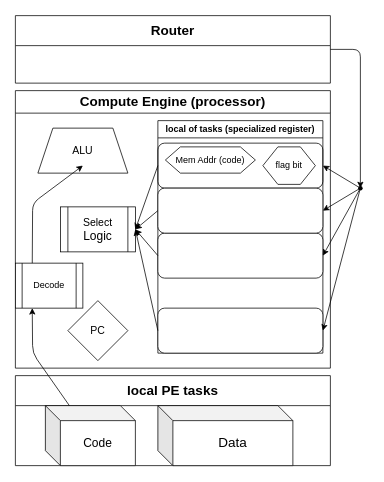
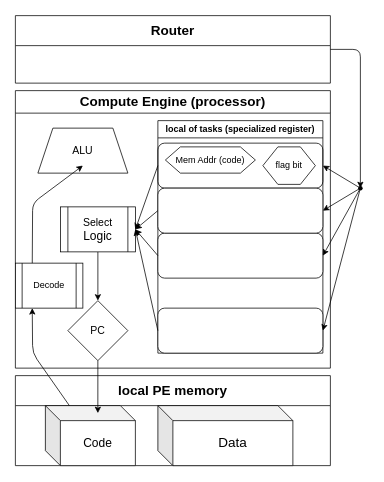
none -> (98, 294)
none -> (98, 384)
(173, 390) -> (173, 390)
